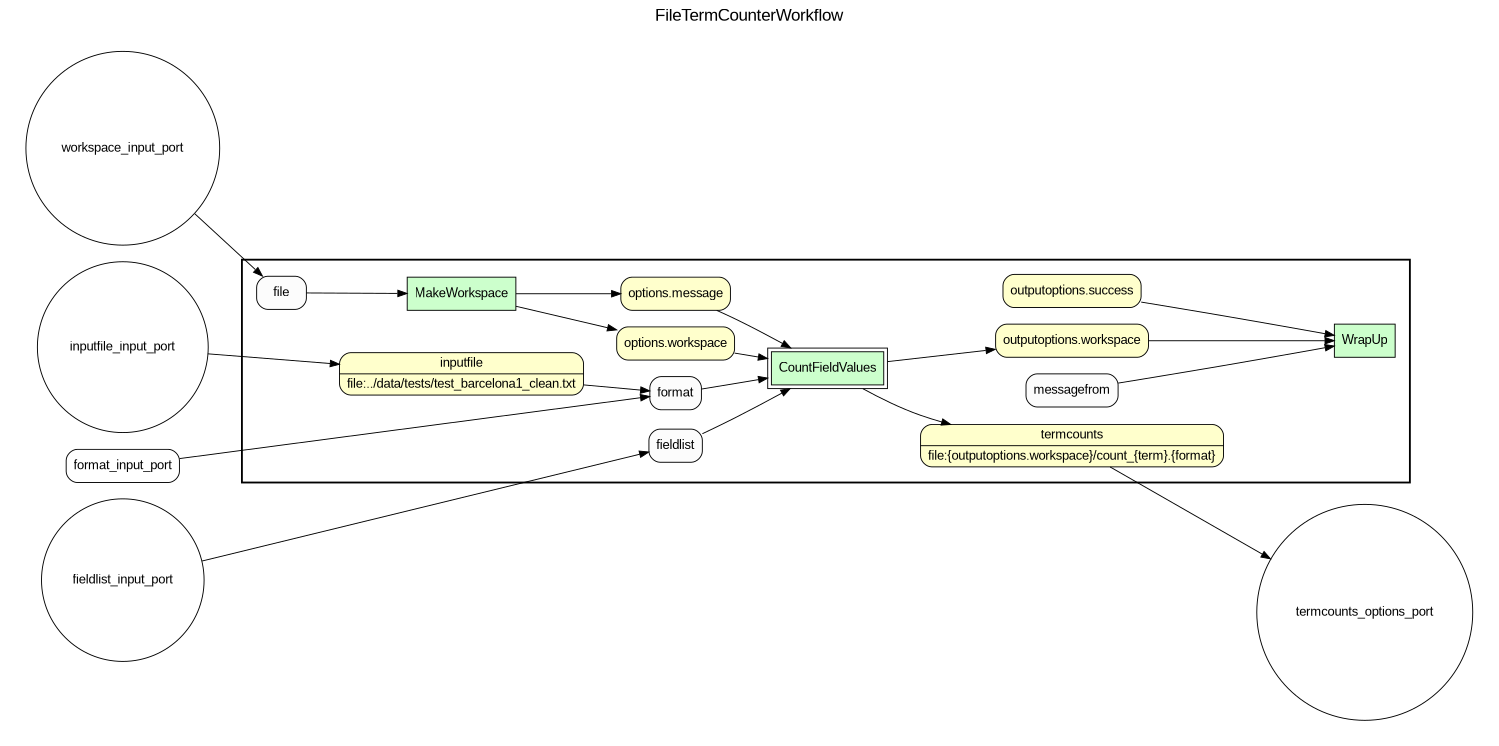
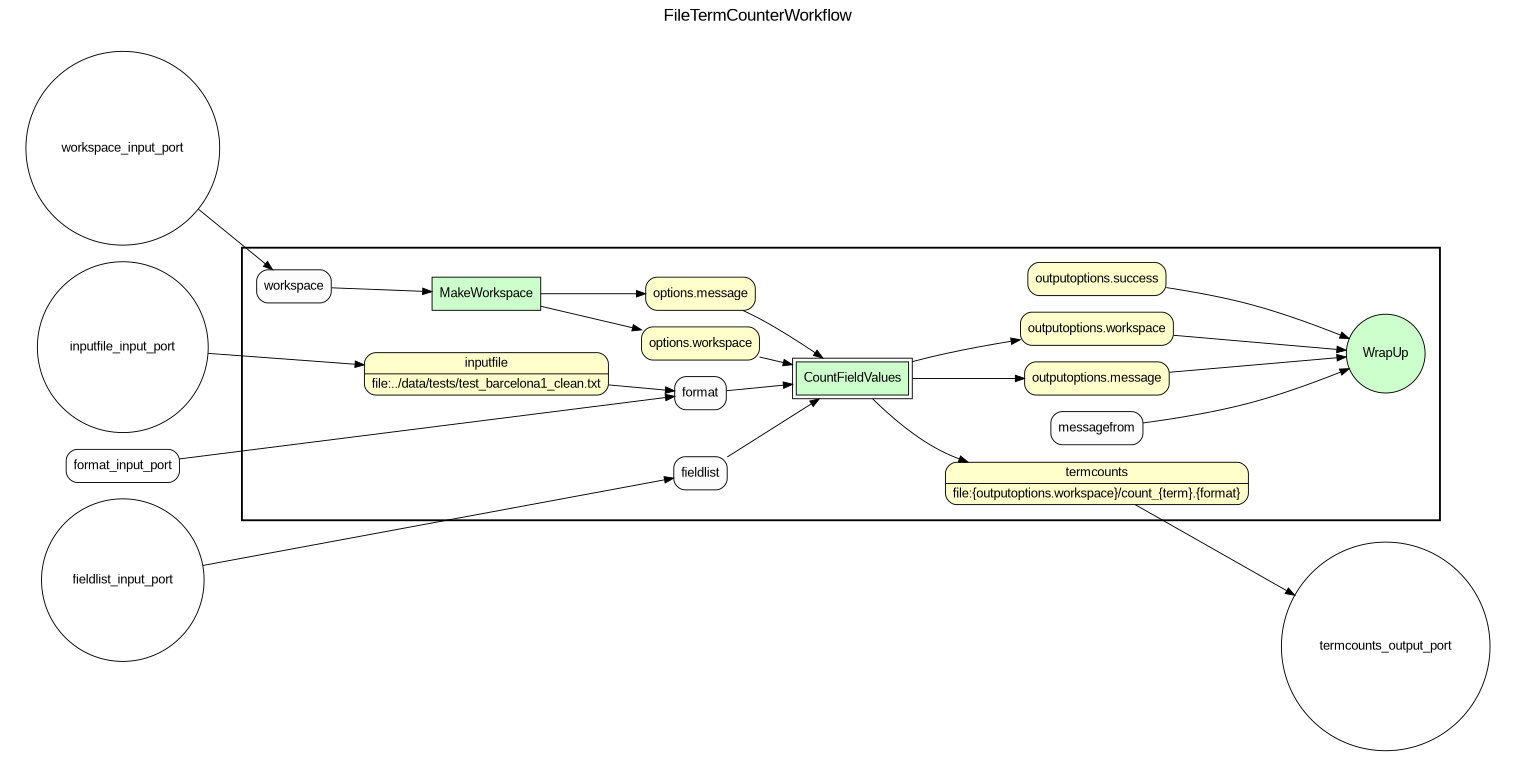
(282, 293) -> (294, 286)
(1365, 341) -> (1386, 354)
none -> (1097, 378)
(1365, 612) -> (1386, 646)
